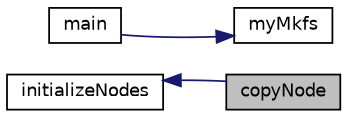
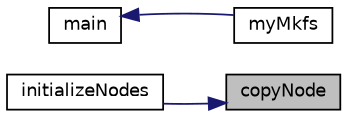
(169, 37) -> (187, 14)
(204, 80) -> (186, 104)
